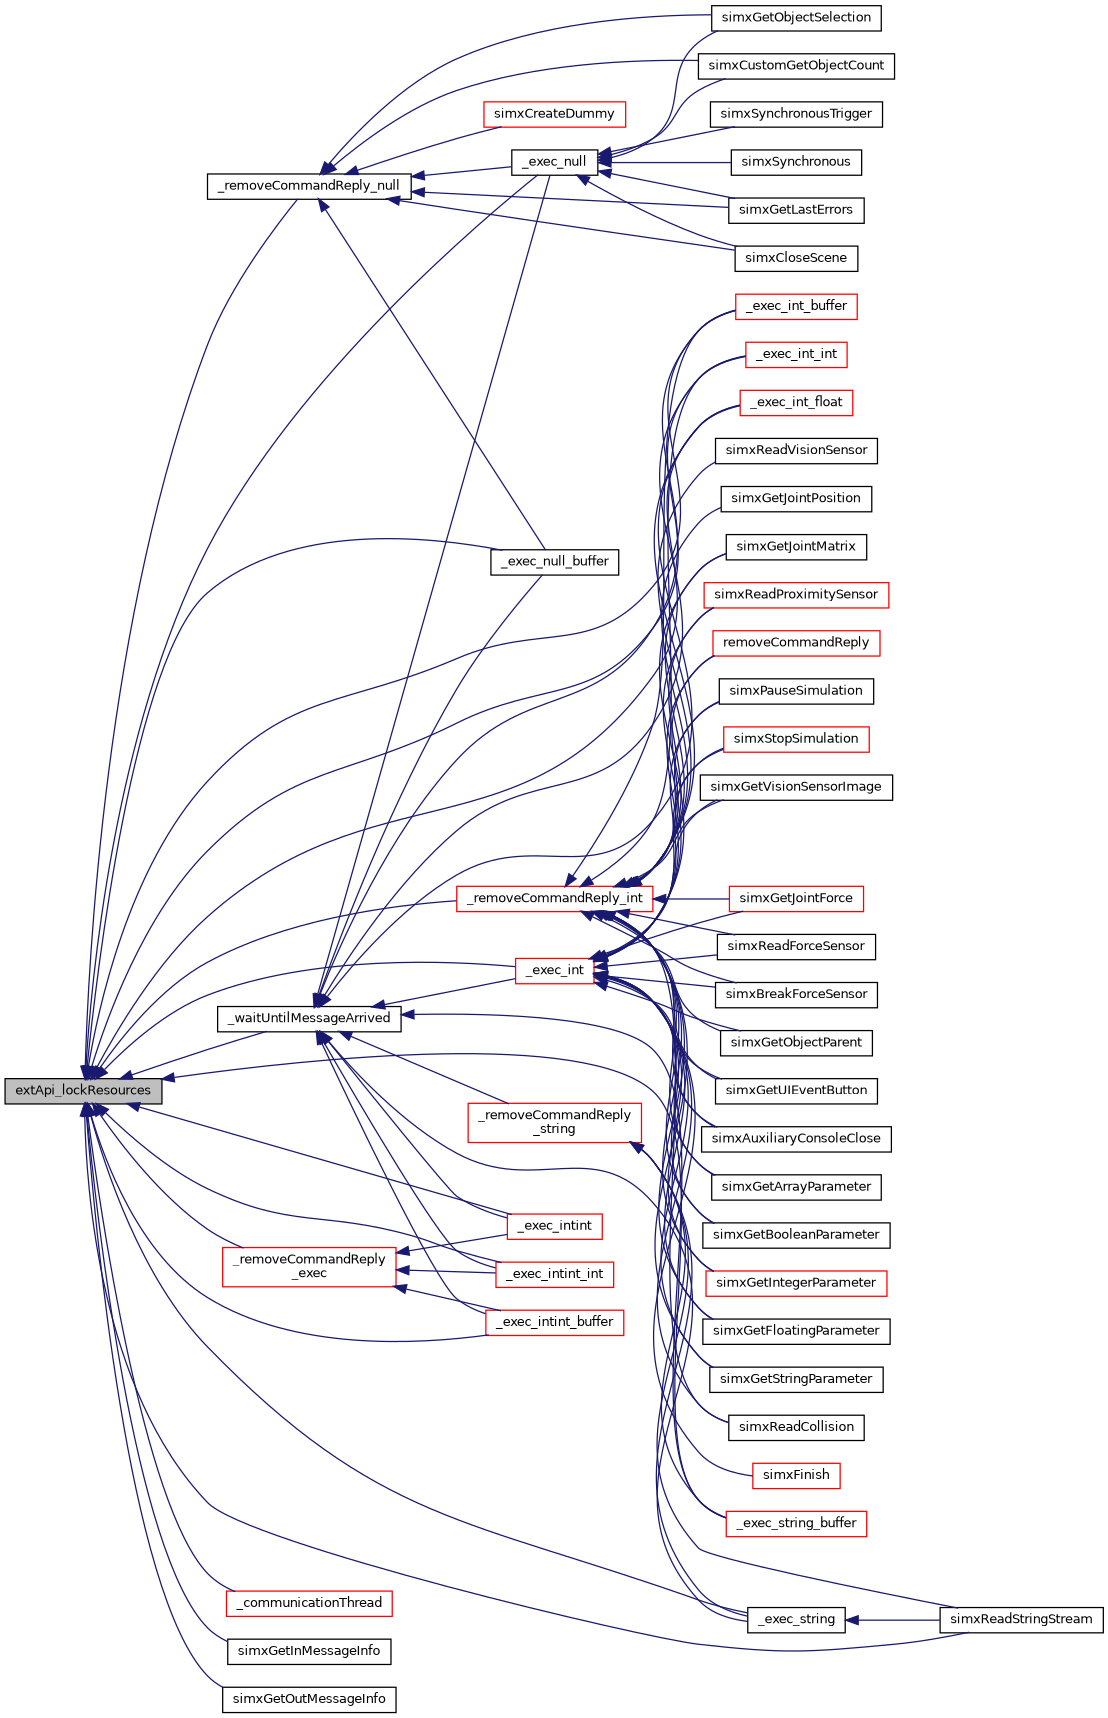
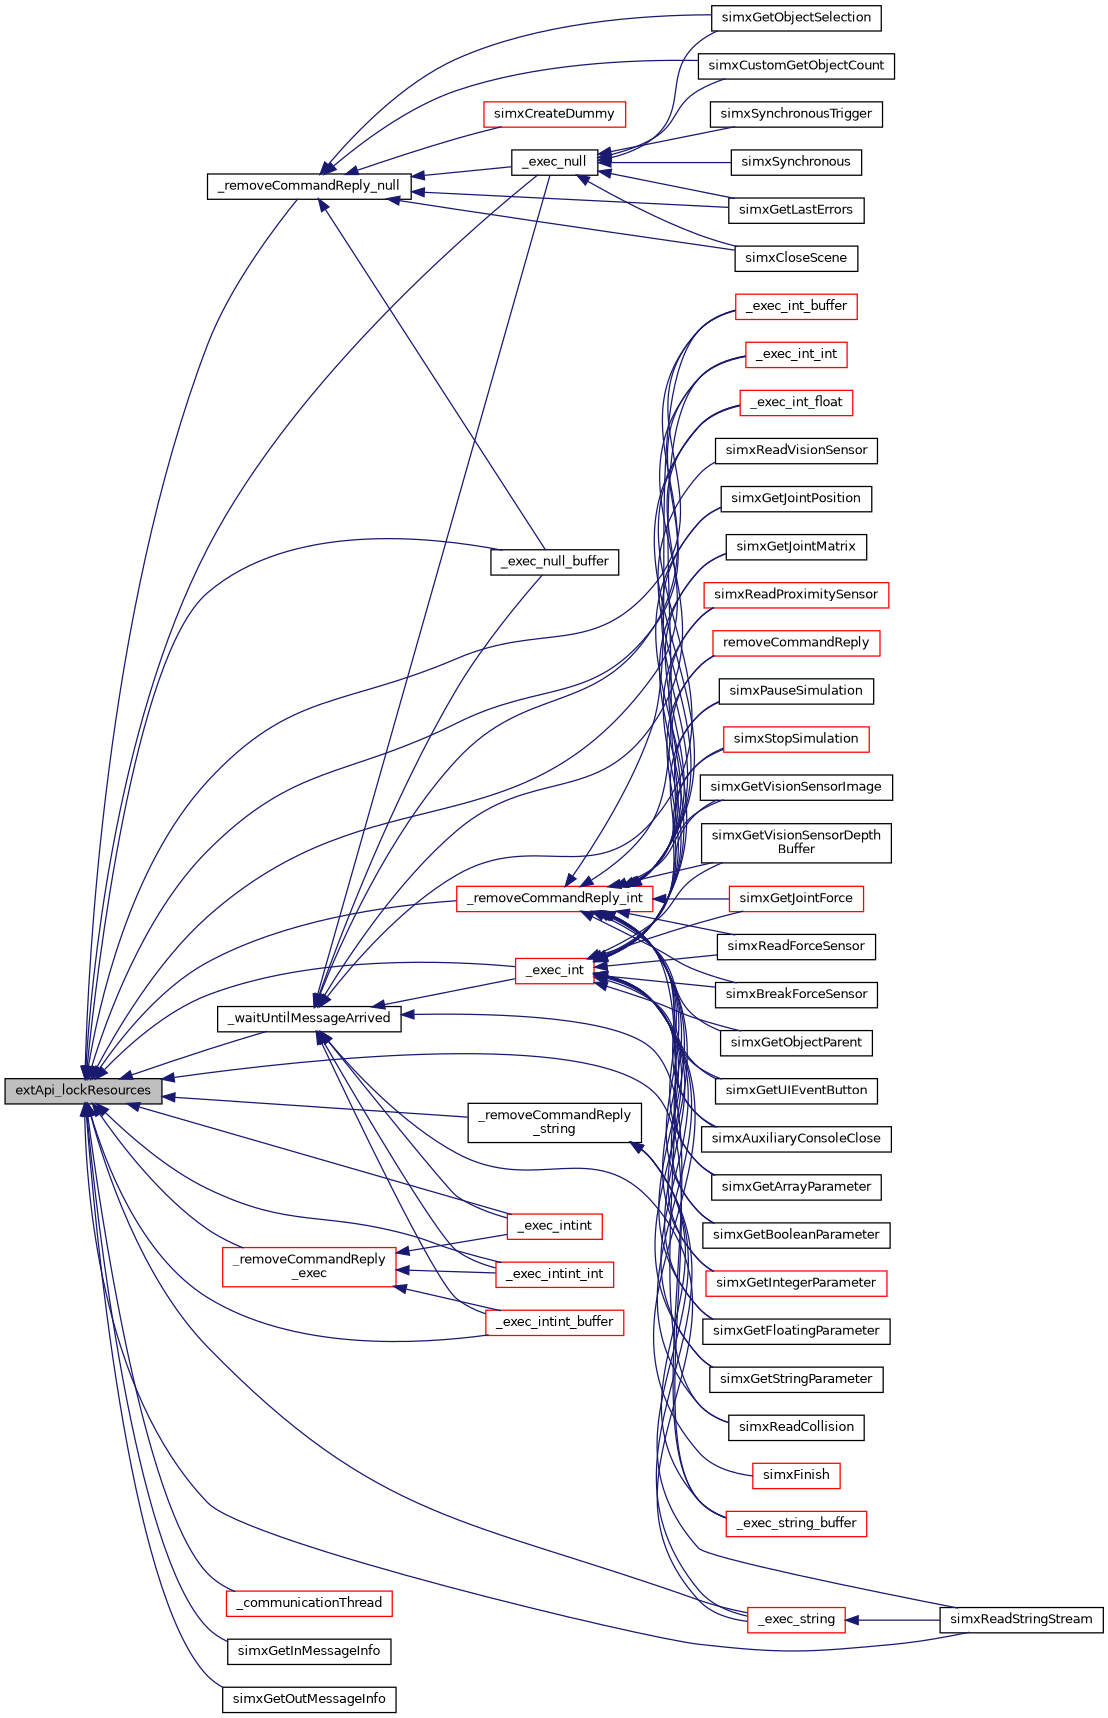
none -> (674, 736)
none -> (796, 843)
(430, 1070) -> (321, 1107)
(555, 1123) -> (555, 1123)
(796, 1620) -> (796, 1620)
